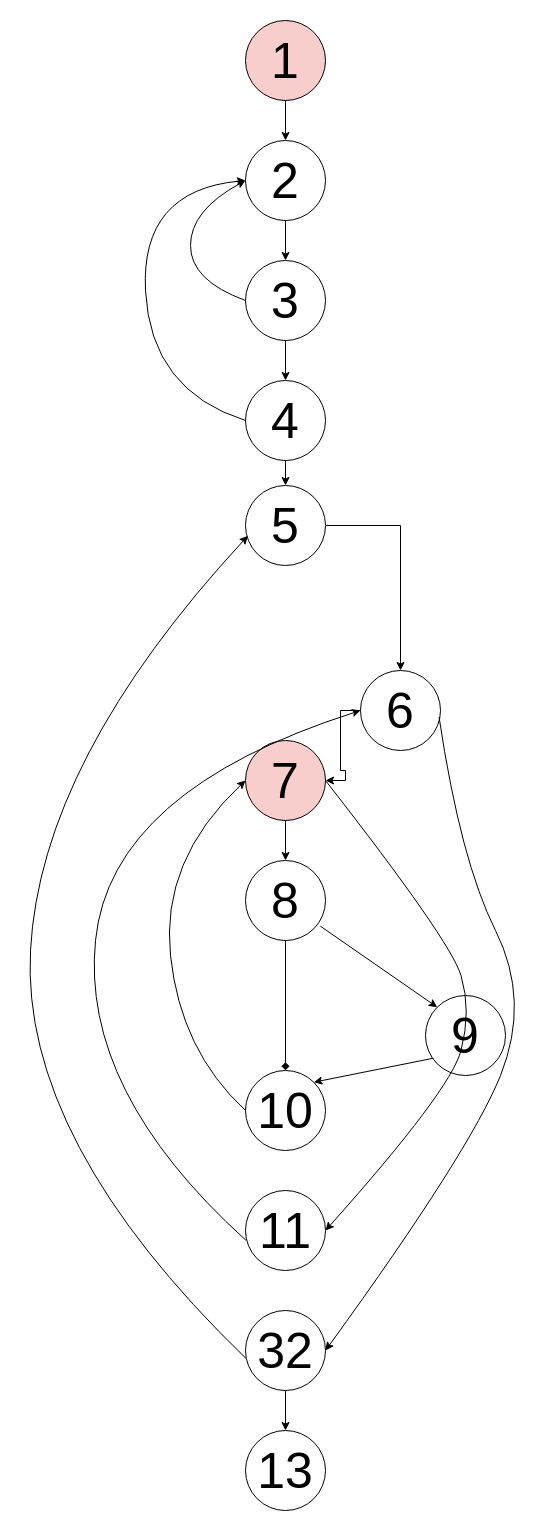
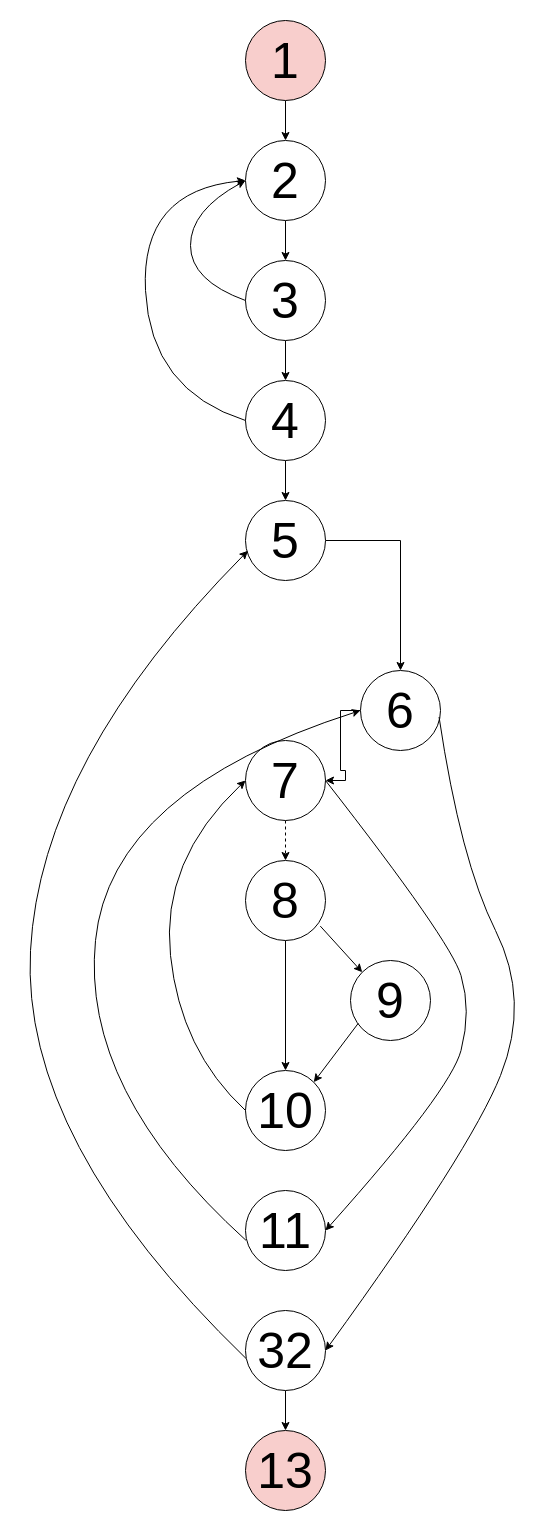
(286, 526) -> (286, 541)
(286, 781) -> (286, 781)
(286, 837) -> (286, 837)
(466, 1036) -> (391, 1001)
(286, 1061) -> (286, 1062)
(286, 1471) -> (286, 1471)
